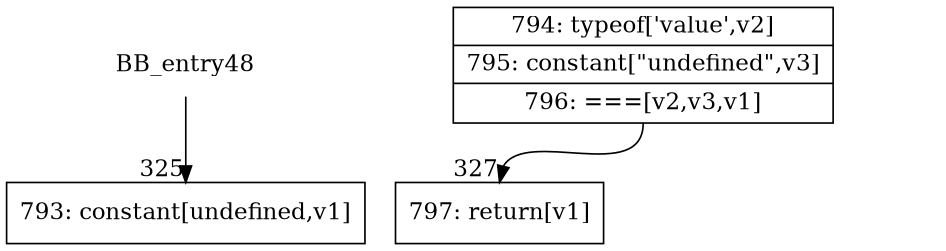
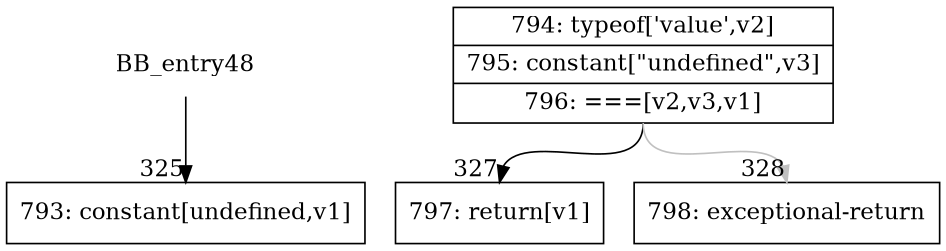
none -> (787, 213)
